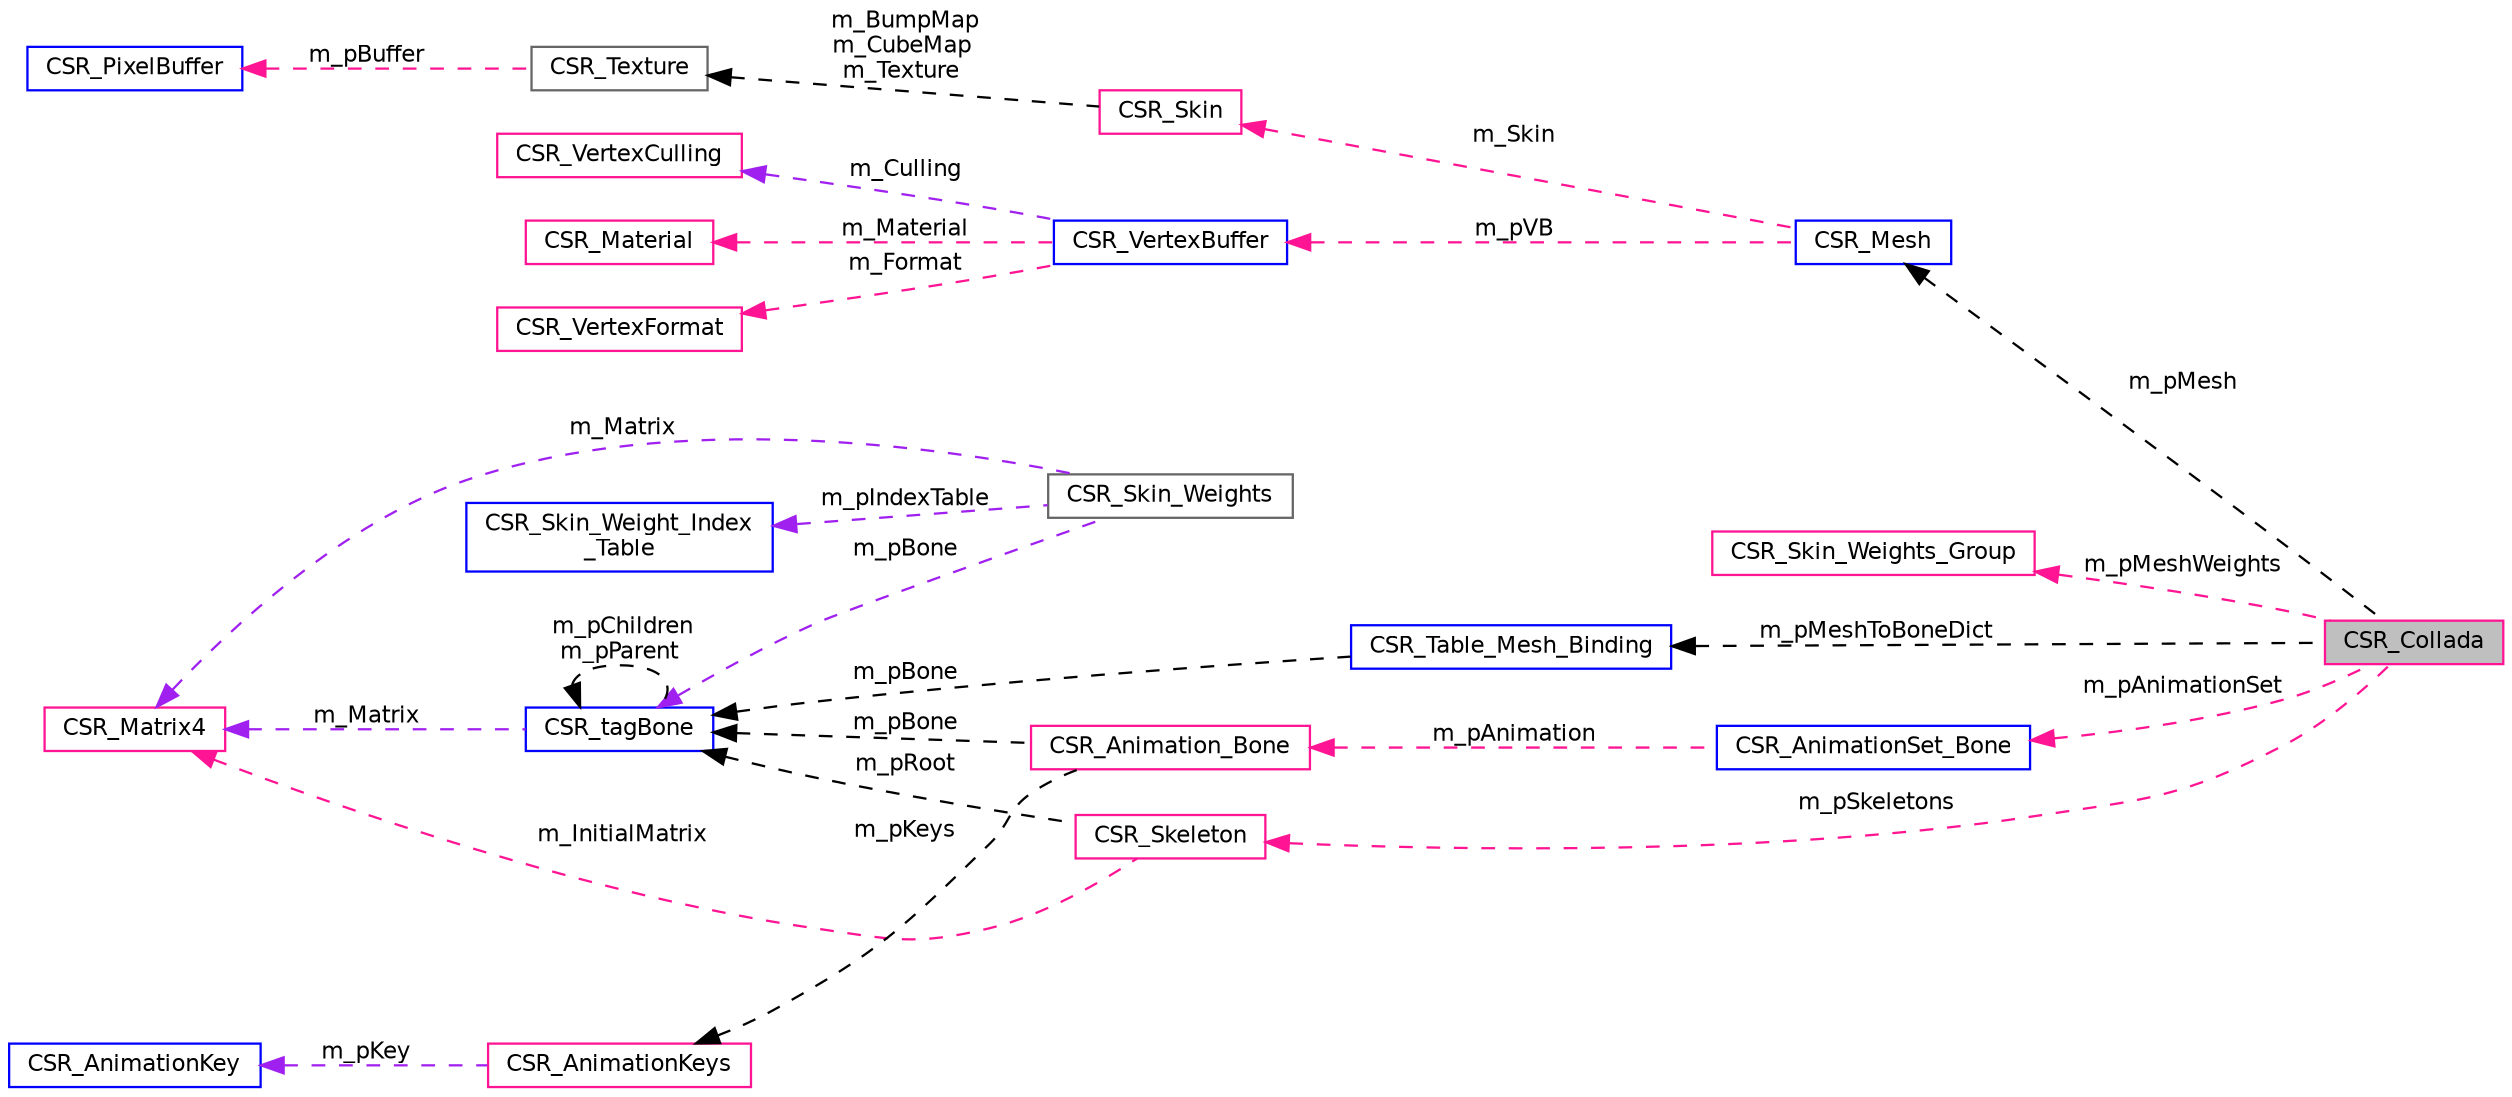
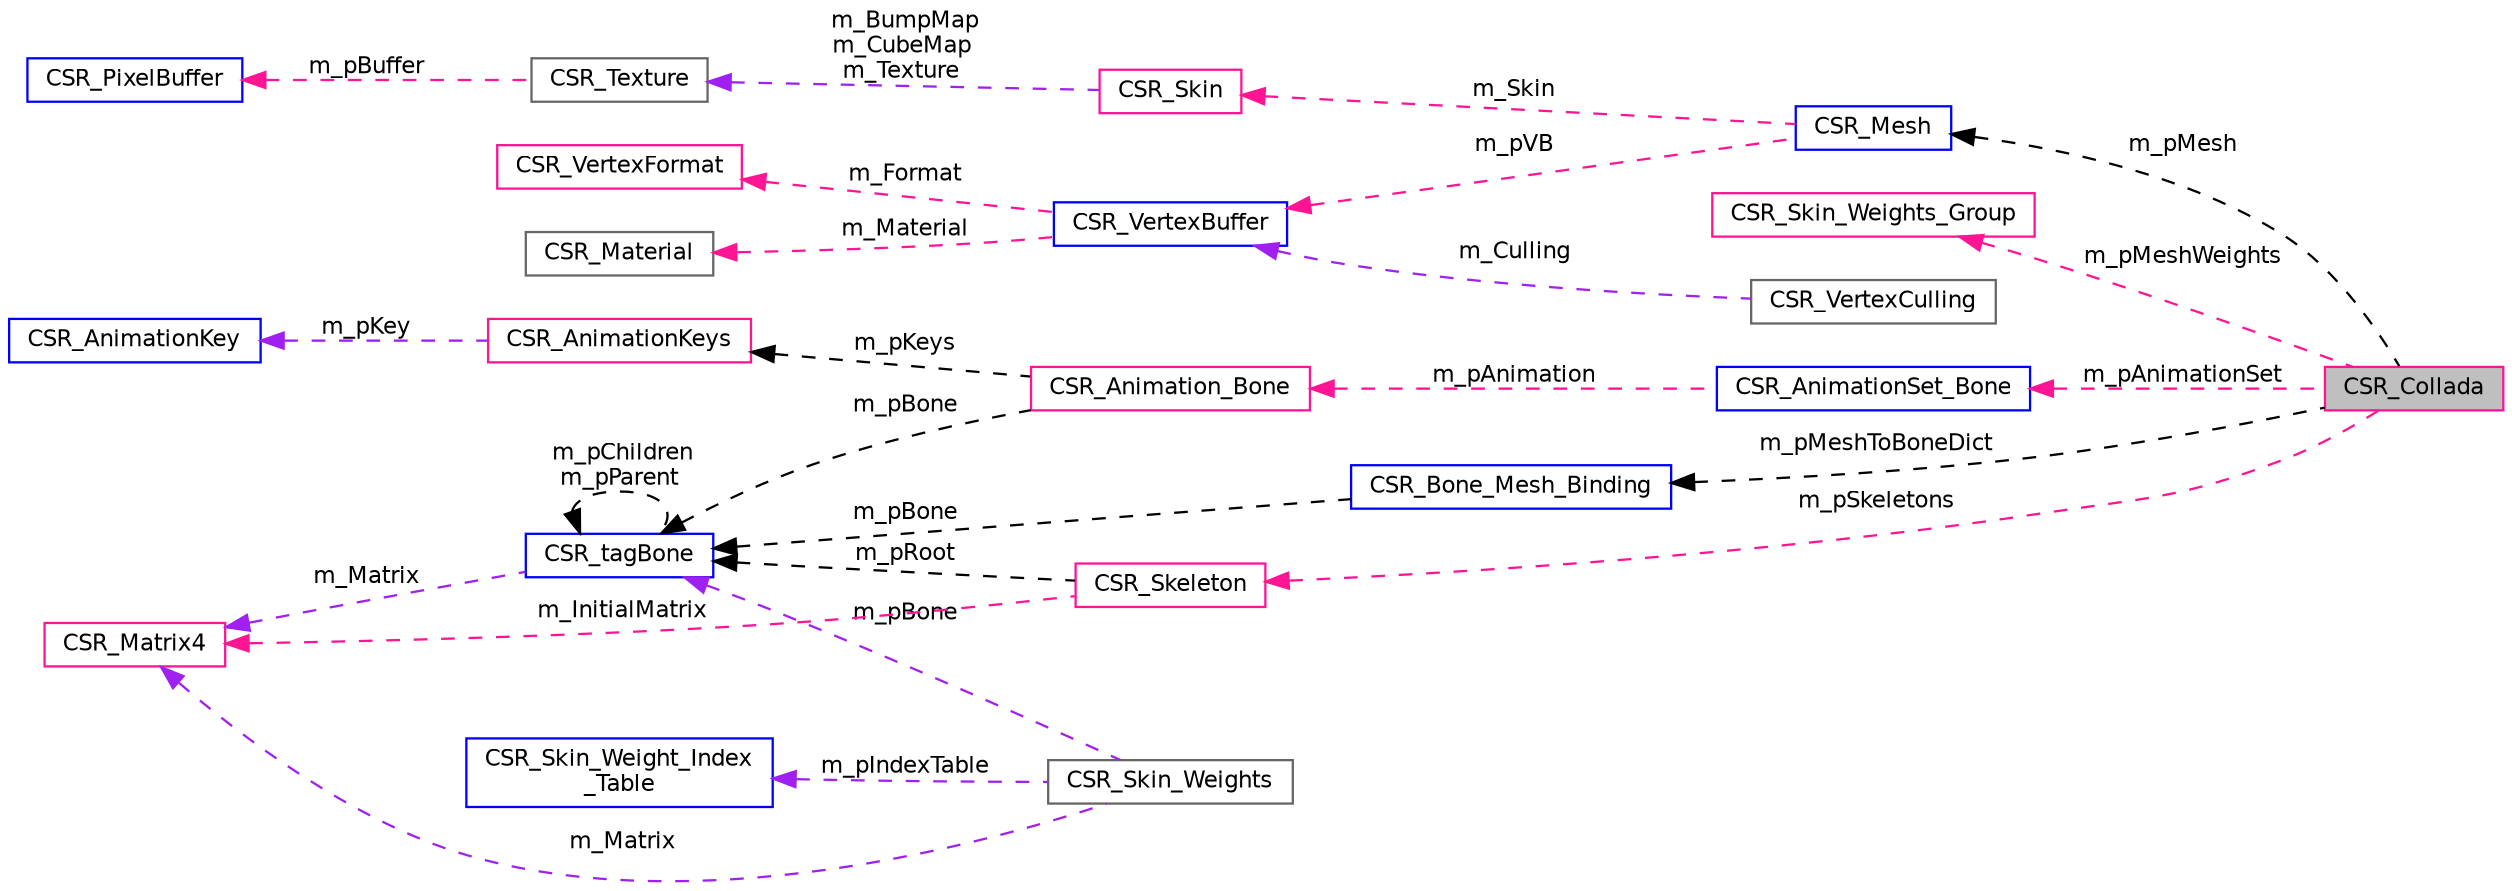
(915, 92) -> (915, 86)
(620, 155) -> (1873, 302)
(913, 196) -> (1513, 284)
(620, 242) -> (620, 254)
(1511, 647) -> (1511, 487)
